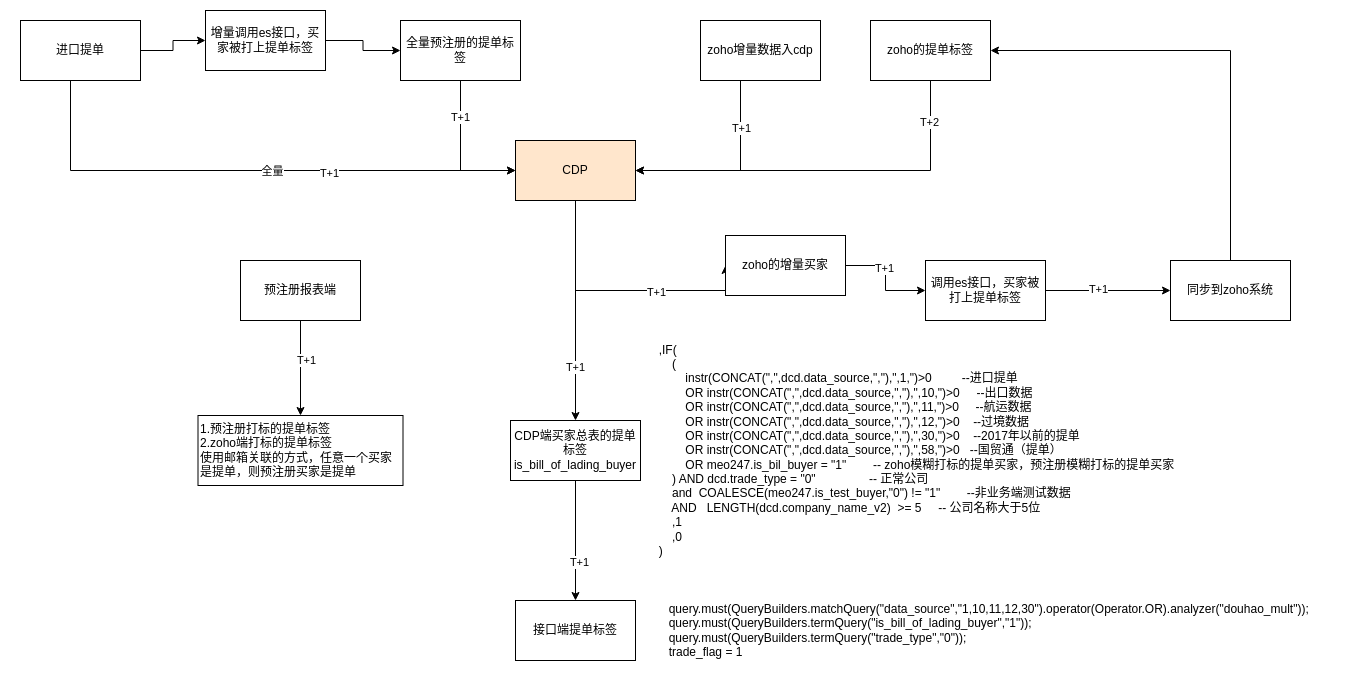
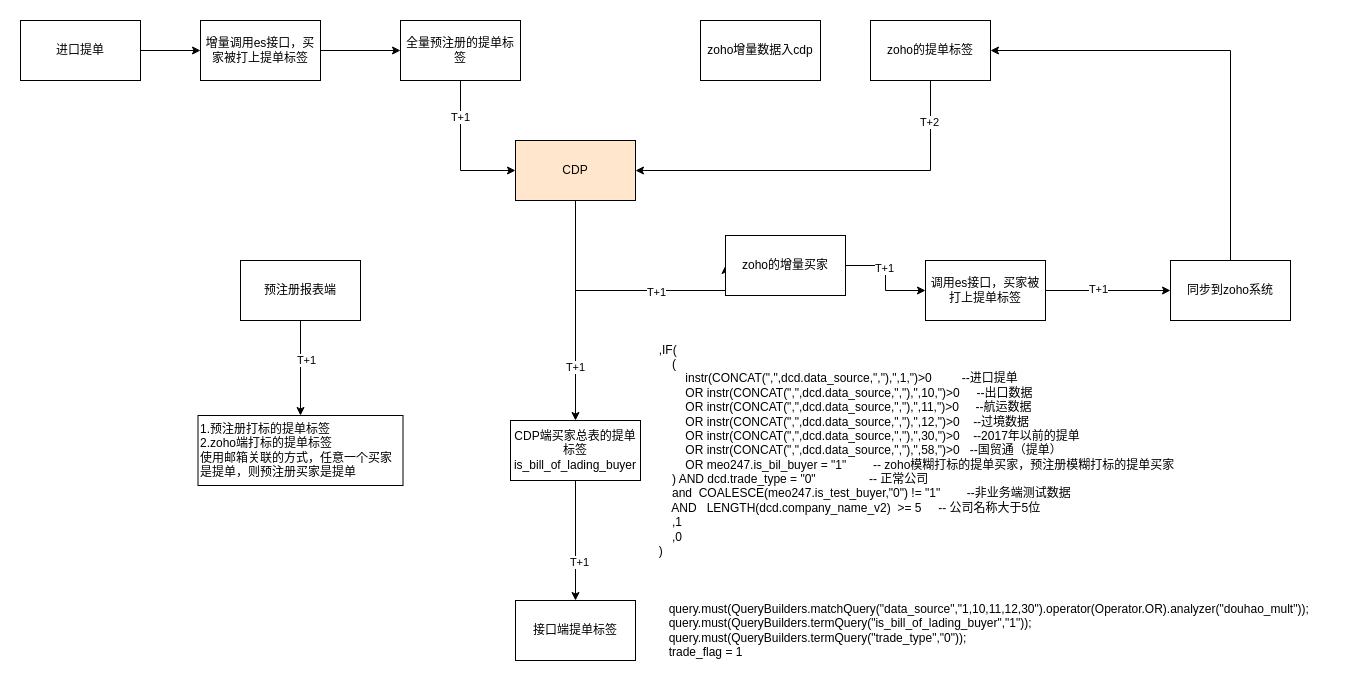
(266, 41) -> (261, 51)
(741, 125) -> none
(219, 171) -> none
